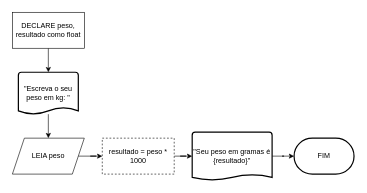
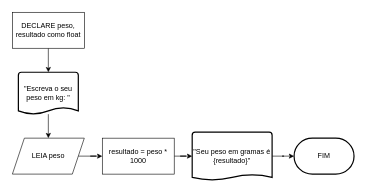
(138, 156) -> (138, 156)
